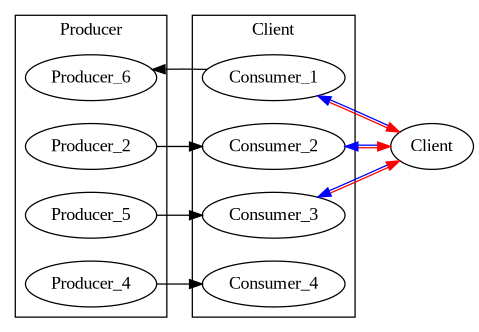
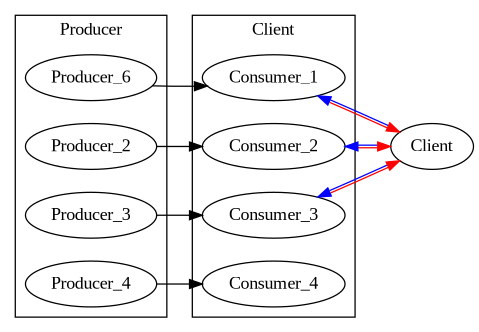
(184, 69) -> (175, 86)
(91, 215) -> (91, 215)
